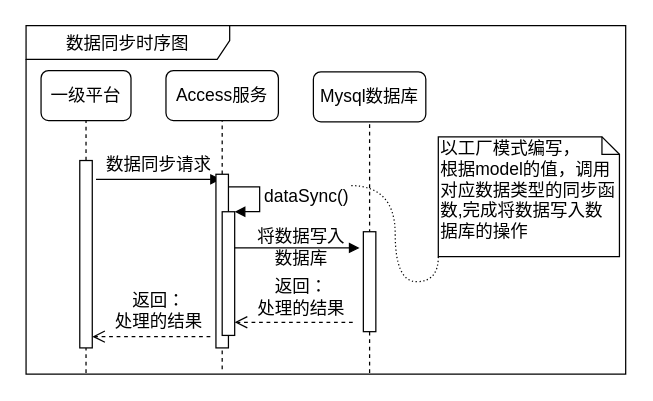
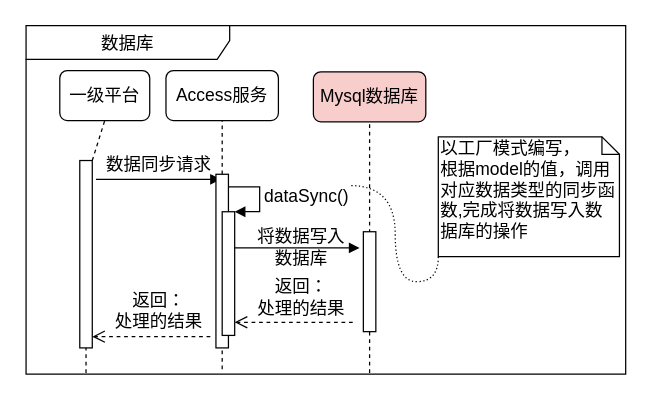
(128, 43) -> (128, 43)
(86, 96) -> (104, 96)
(369, 97) -> (369, 97)
